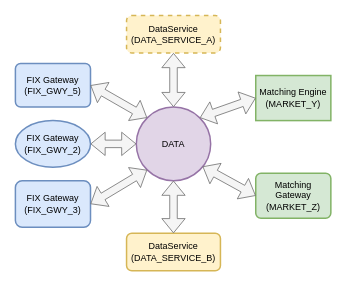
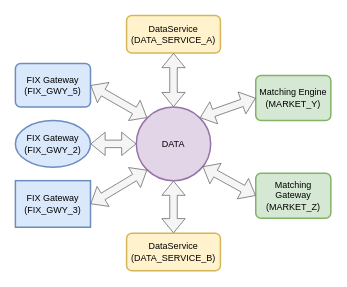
(173, 34) -> (173, 34)
(293, 98) -> (293, 98)
(53, 204) -> (53, 204)
